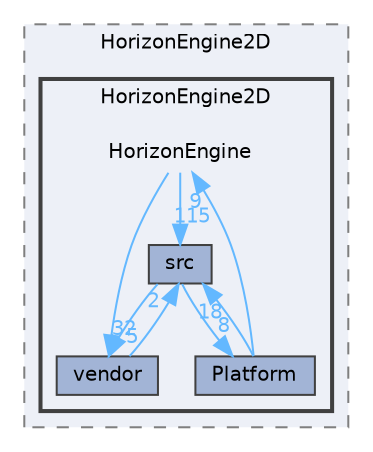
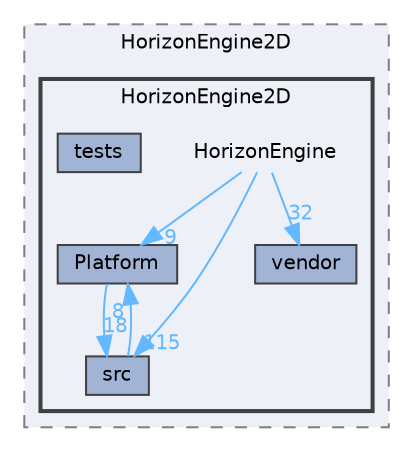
none -> (99, 153)
(239, 270) -> (200, 202)
(137, 310) -> none
(150, 330) -> none
